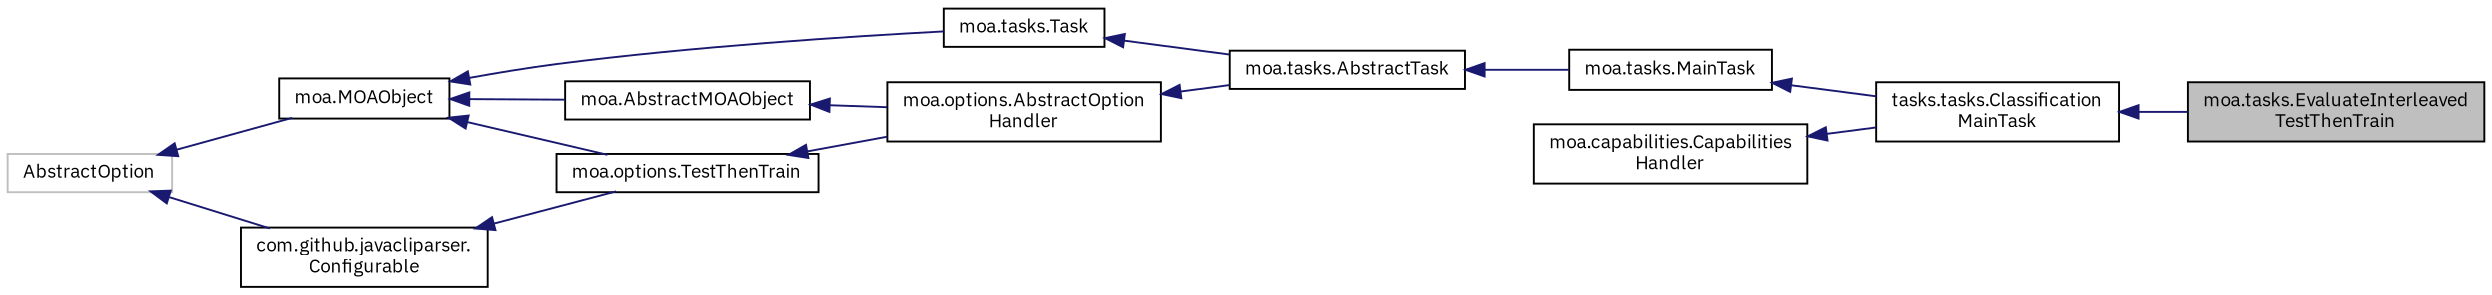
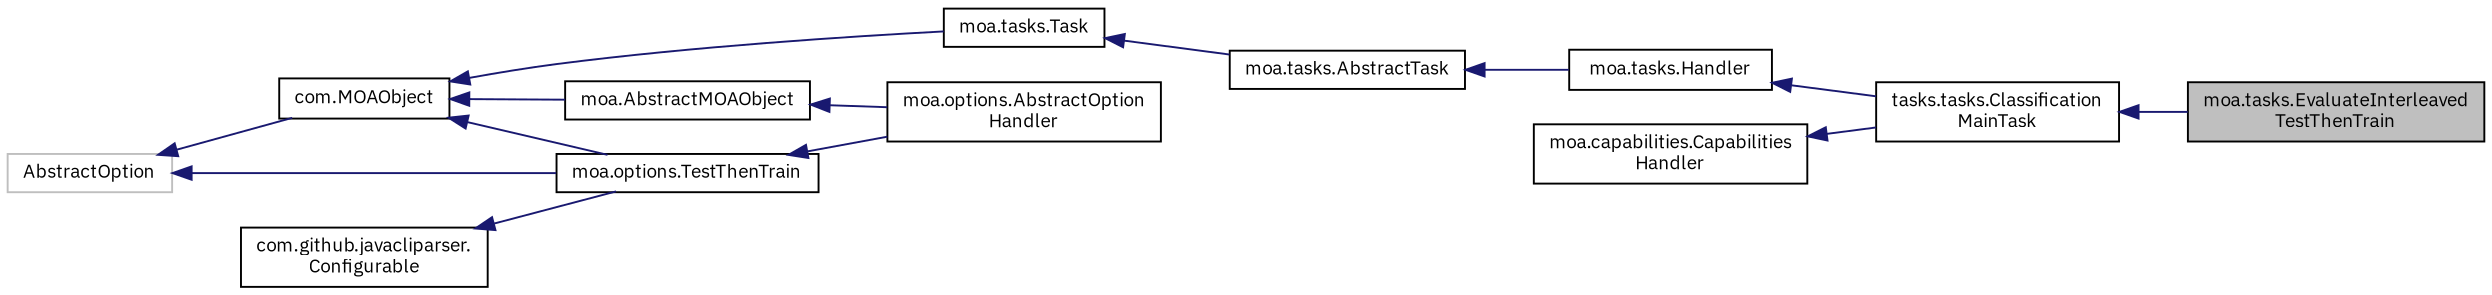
(1671, 70) -> (1671, 70)
(1205, 88) -> none
(364, 98) -> (364, 98)
(220, 213) -> (374, 173)
